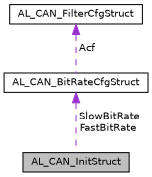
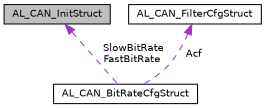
(76, 128) -> (95, 58)
